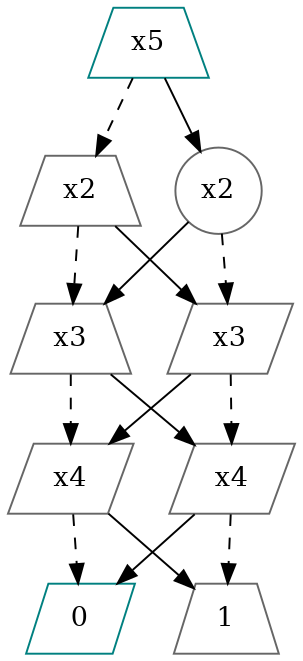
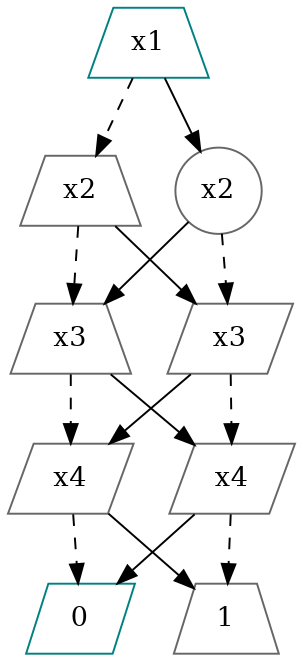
(149, 43) -> (149, 43)
